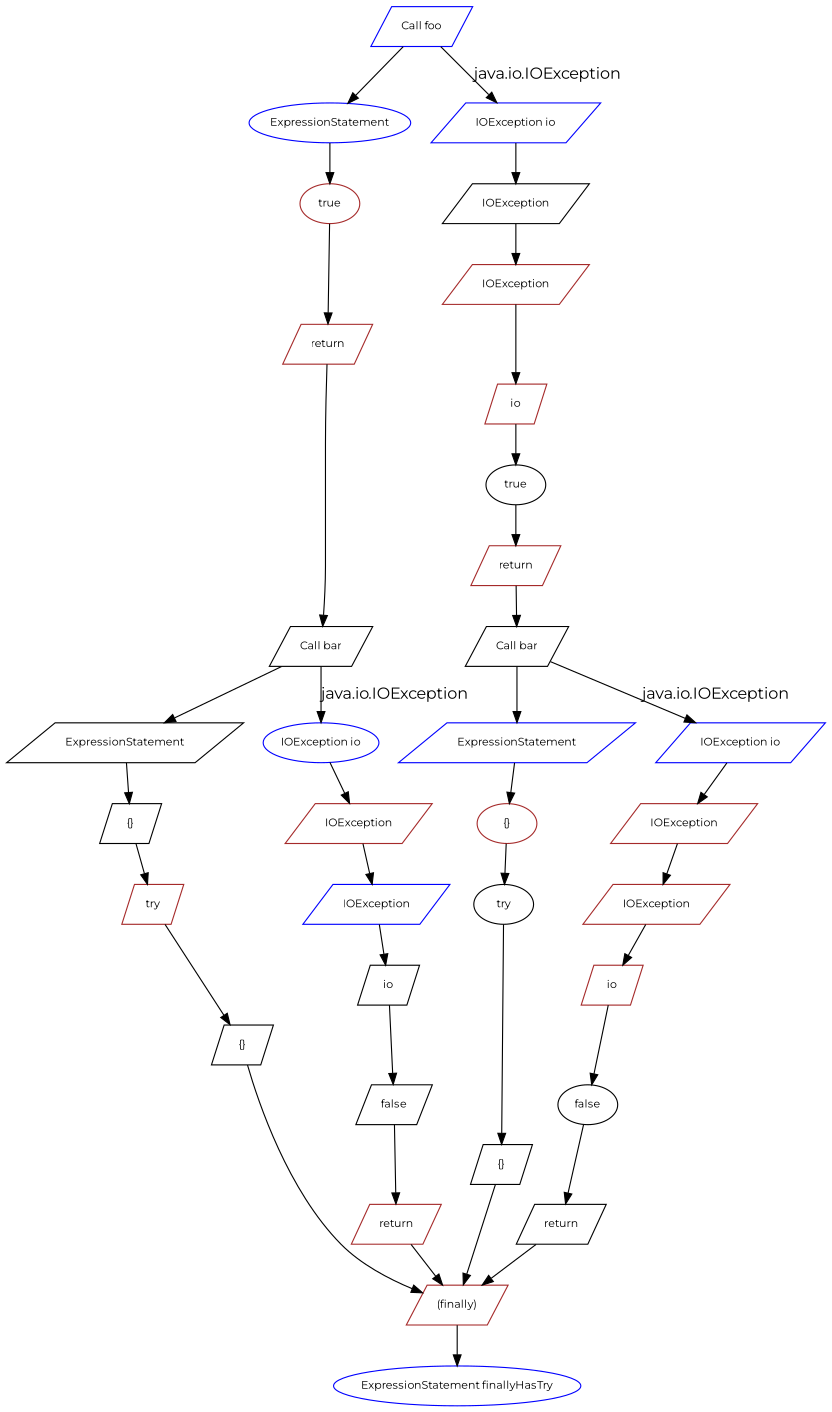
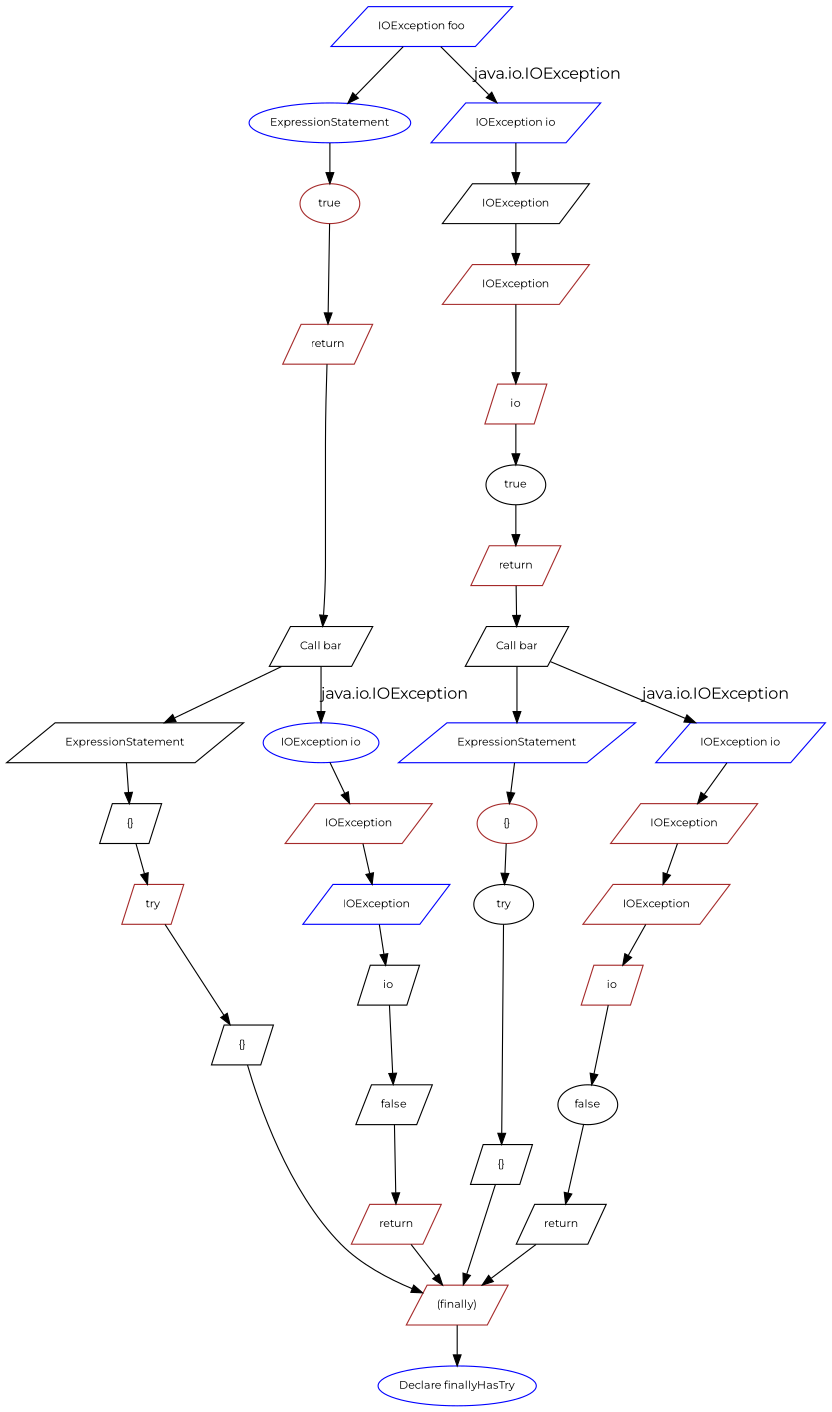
(422, 27) -> (422, 27)
(457, 1386) -> (457, 1386)
